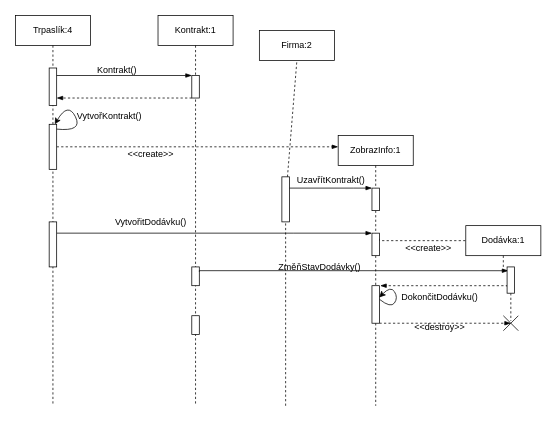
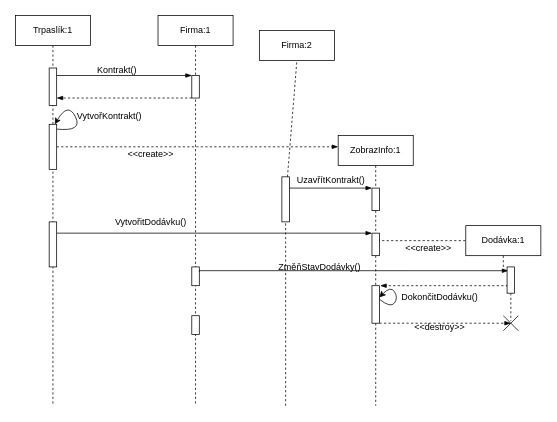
(53, 30) -> (53, 30)
(195, 30) -> (195, 30)
